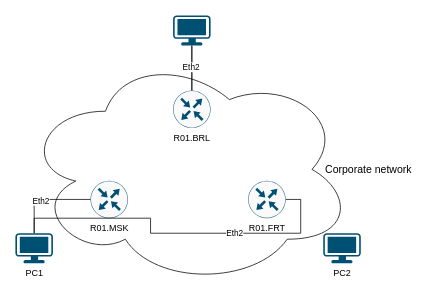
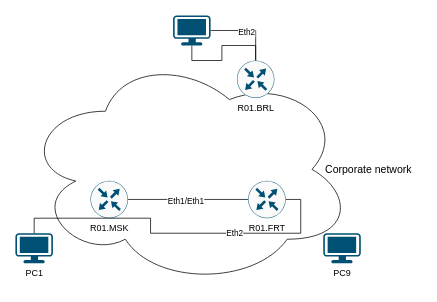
(192, 109) -> (255, 79)
(54, 199) -> none
none -> (188, 199)
(342, 274) -> (342, 274)
